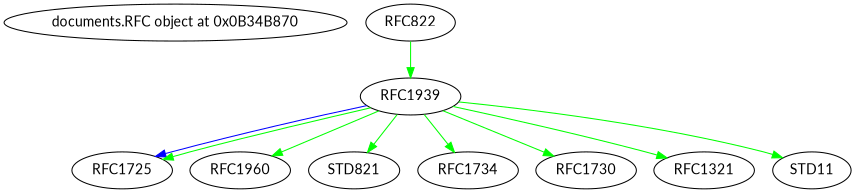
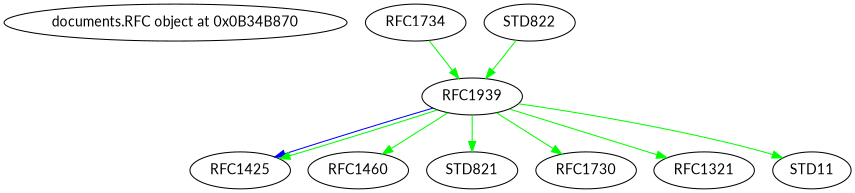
(411, 23) -> (530, 23)
(436, 129) -> (441, 55)
(122, 170) -> (240, 170)
(240, 170) -> (358, 170)
